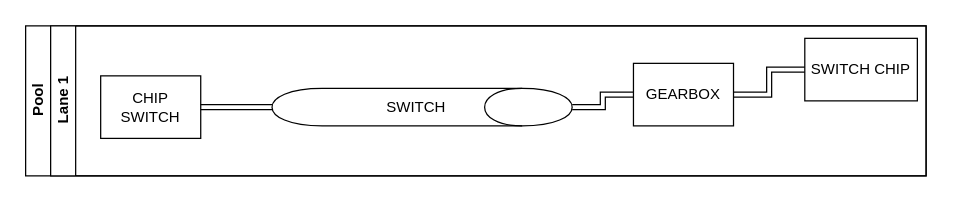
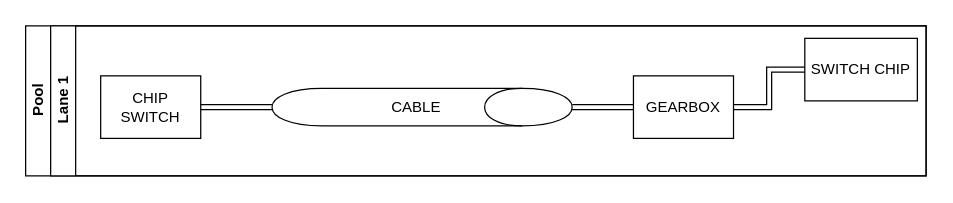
(683, 94) -> (683, 107)
(416, 107) -> (416, 107)
